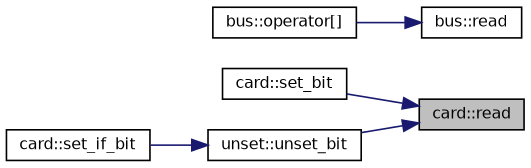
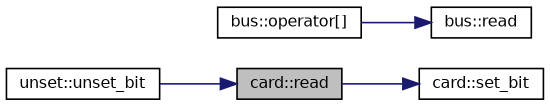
(375, 99) -> (372, 84)
(78, 145) -> none
